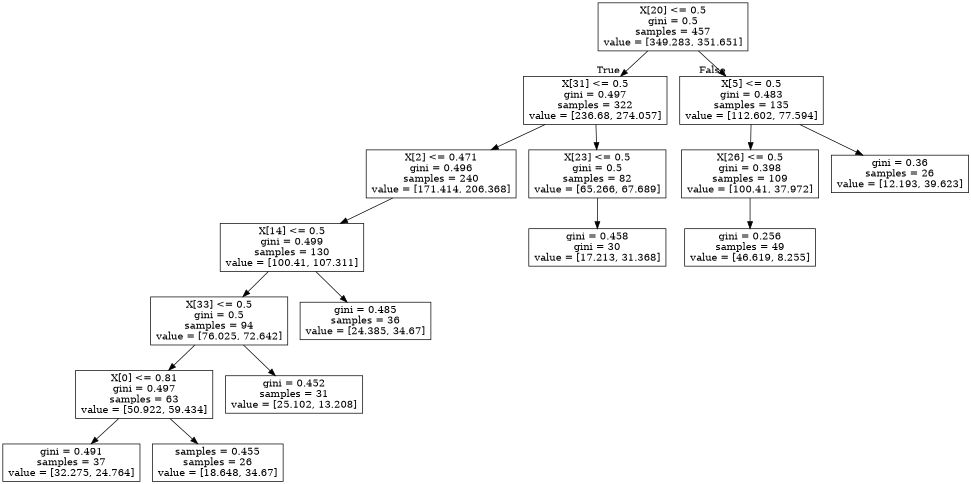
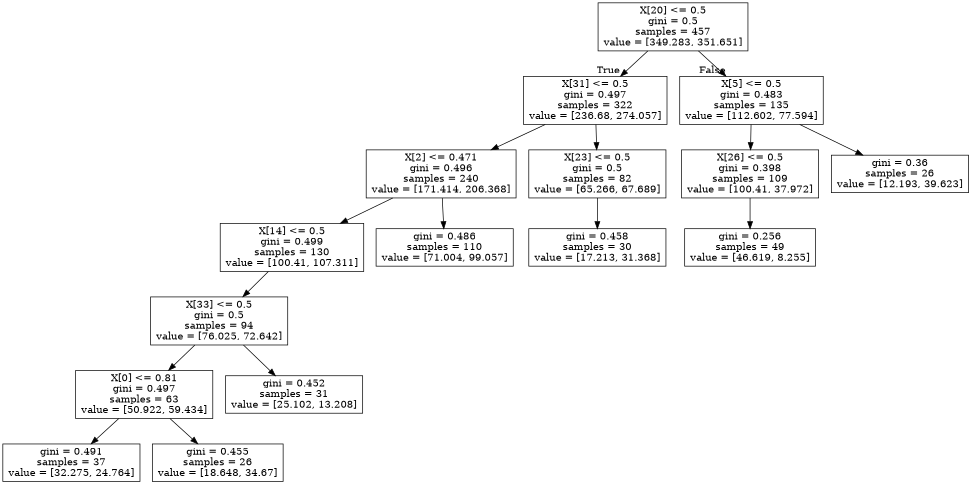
none -> (445, 247)
(597, 247) -> (597, 247)
(365, 321) -> none
(218, 463) -> (218, 463)
